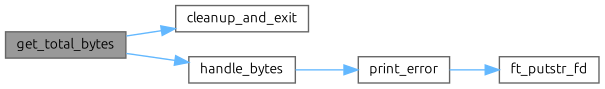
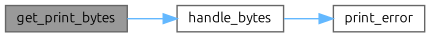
(242, 19) -> none
(66, 45) -> (66, 19)
(549, 70) -> none
